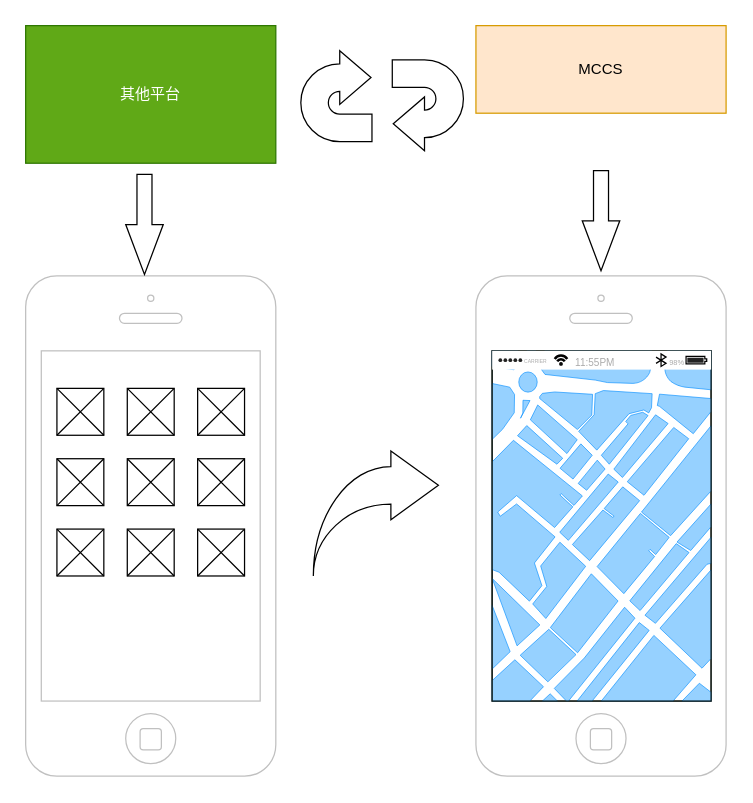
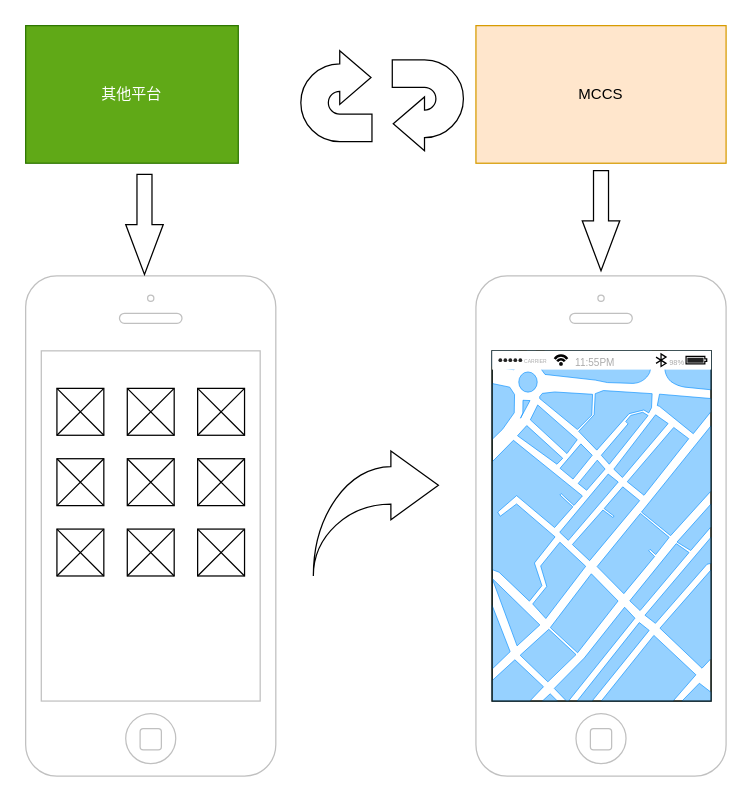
(601, 69) -> (601, 94)
(151, 94) -> (132, 94)
